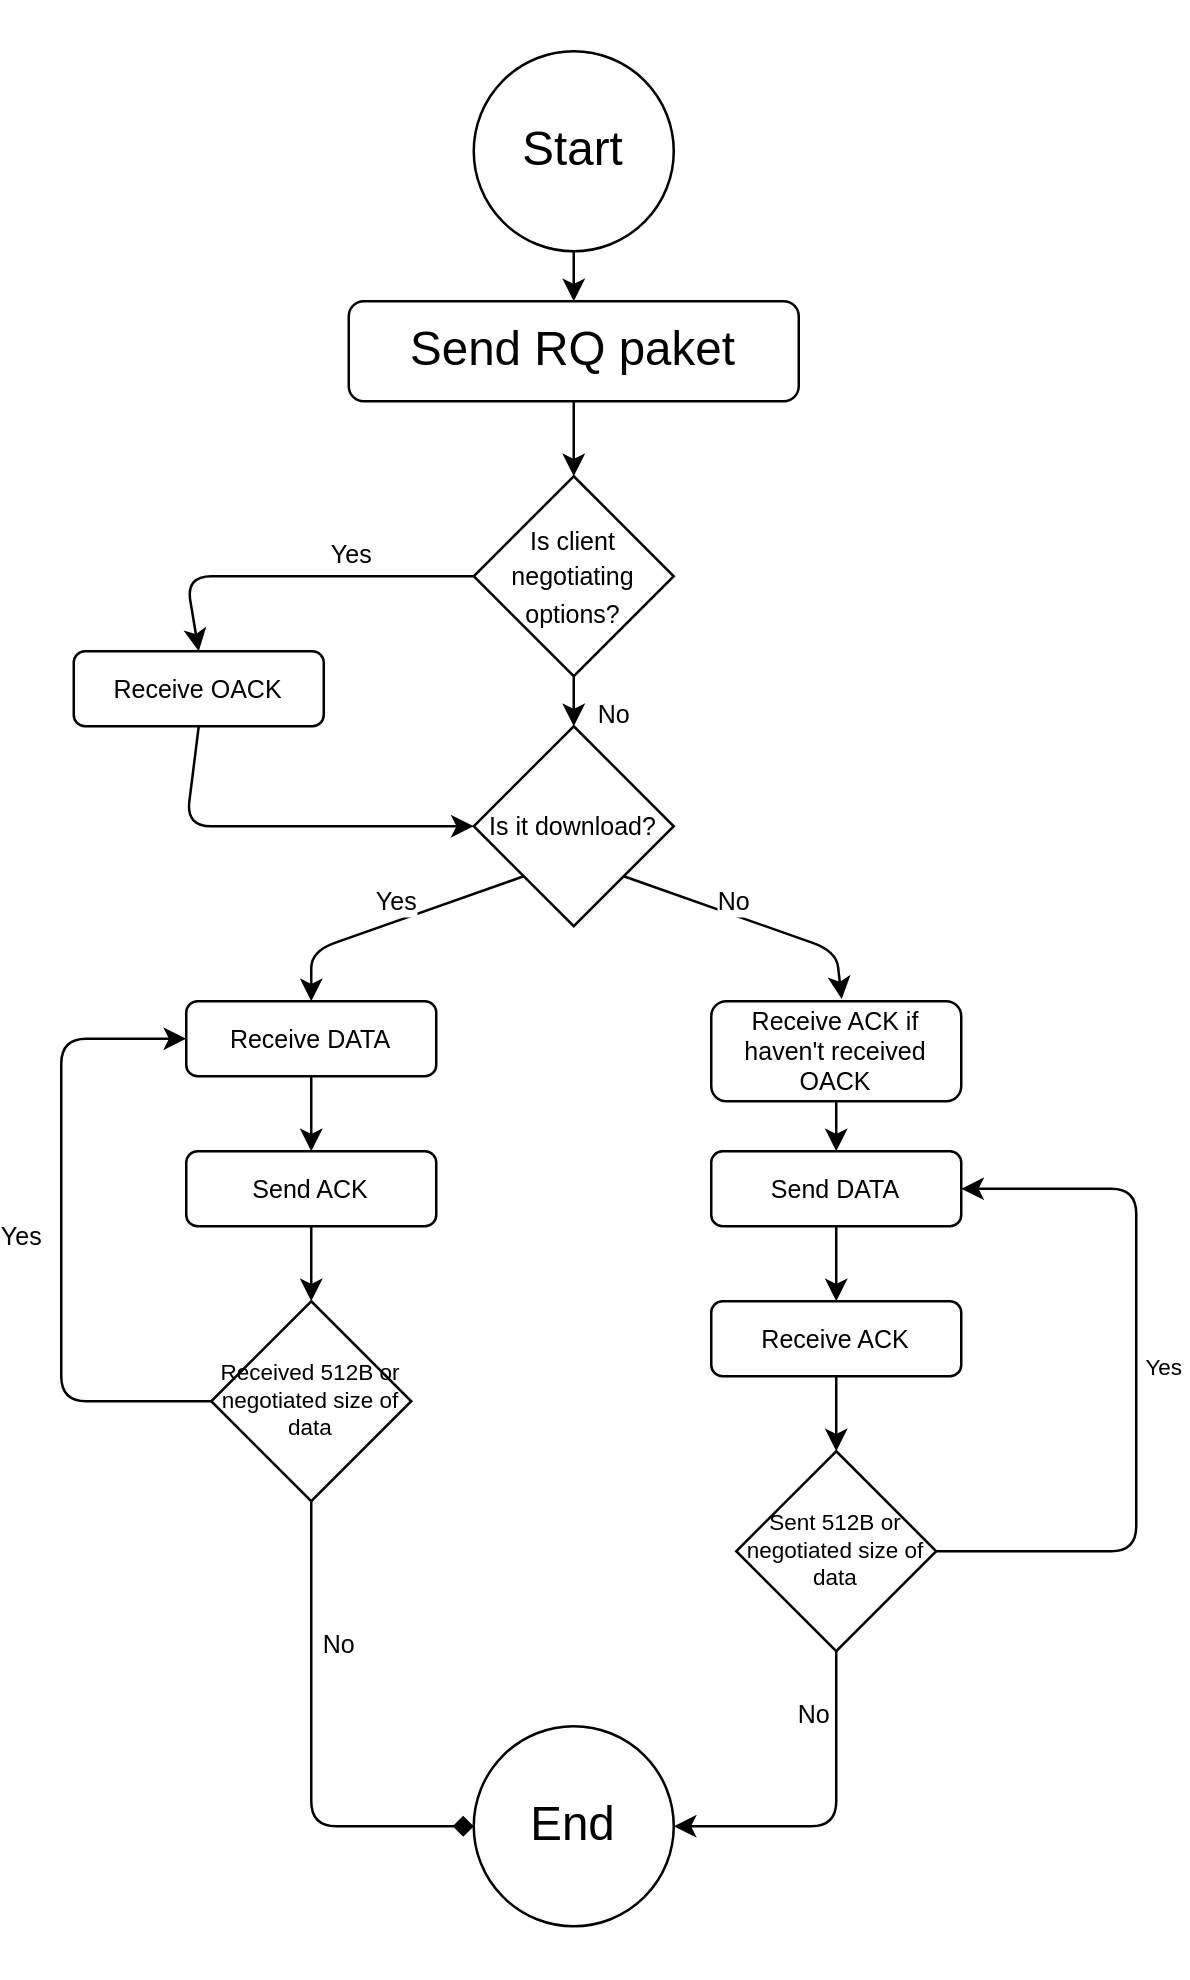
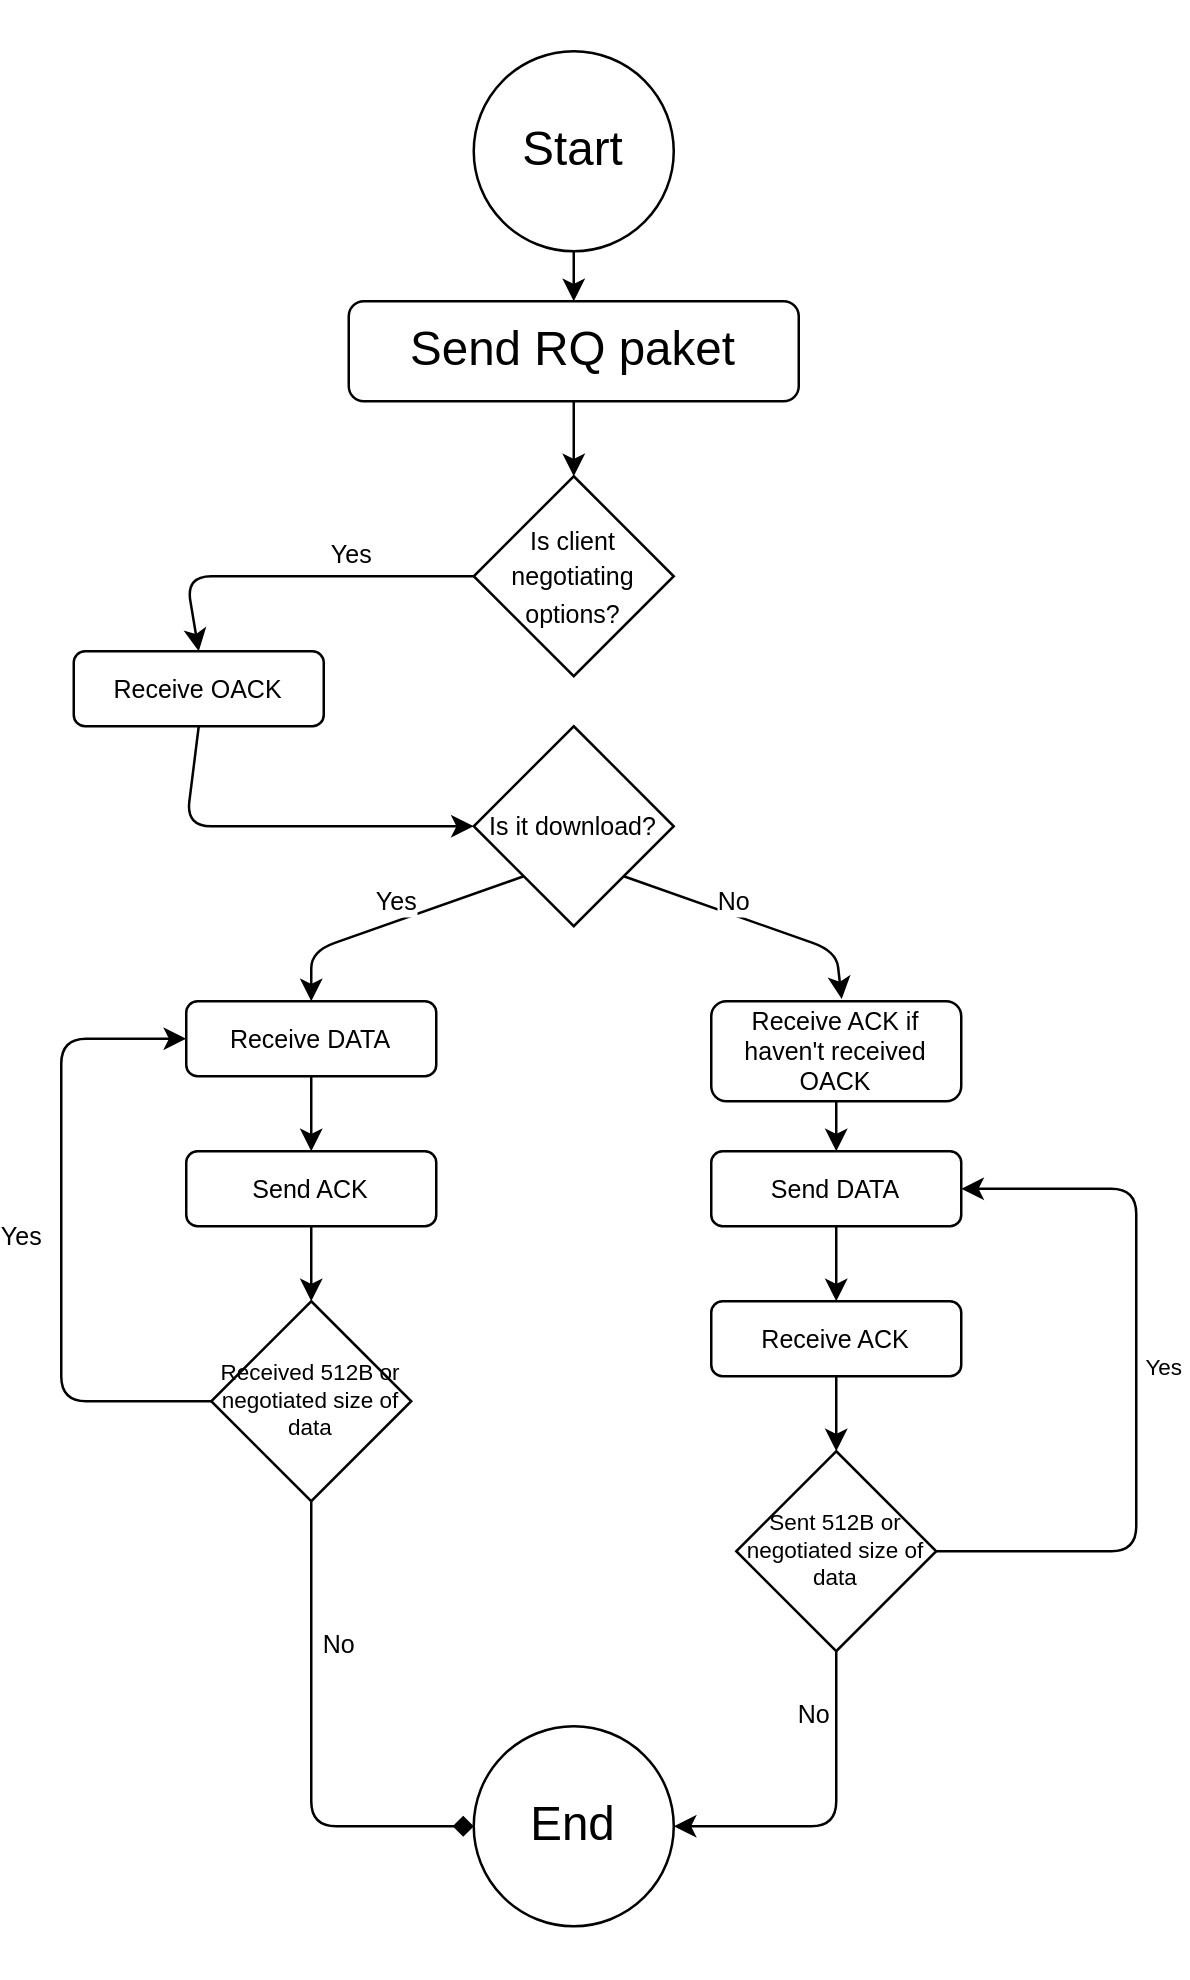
(574, 693) -> none
